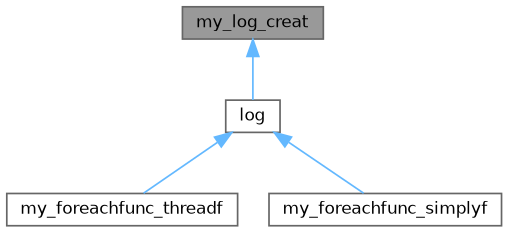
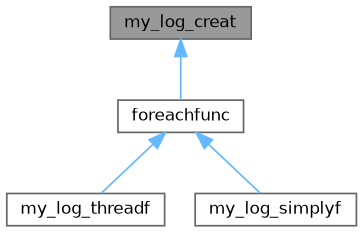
(253, 116) -> (181, 116)
(122, 210) -> (86, 210)
(385, 210) -> (276, 210)
